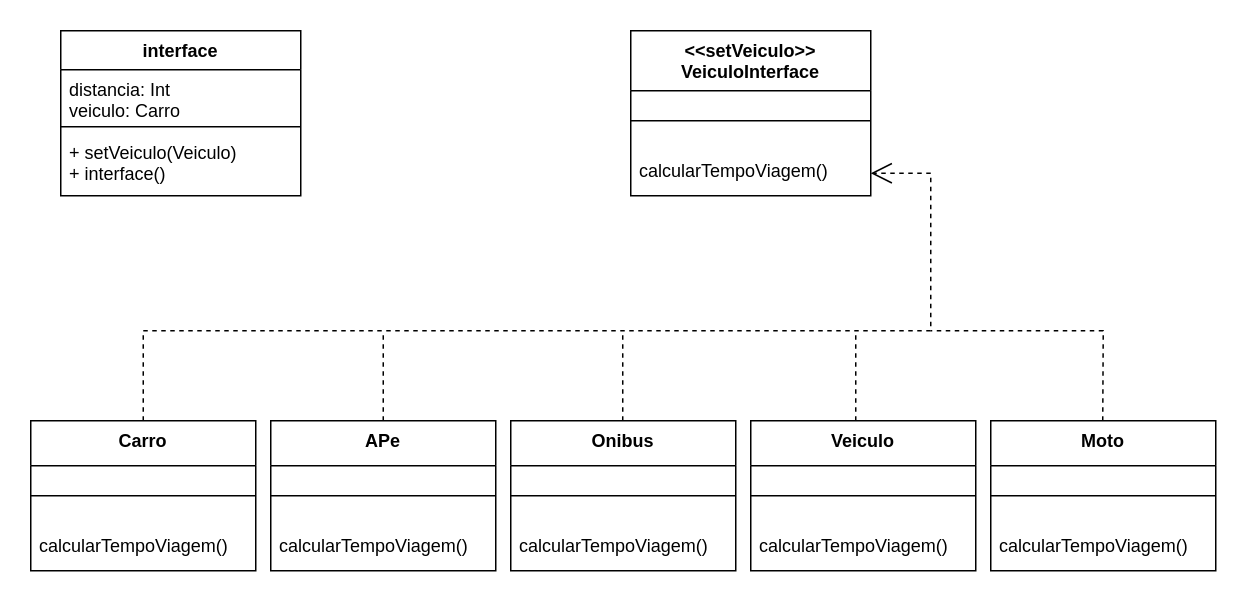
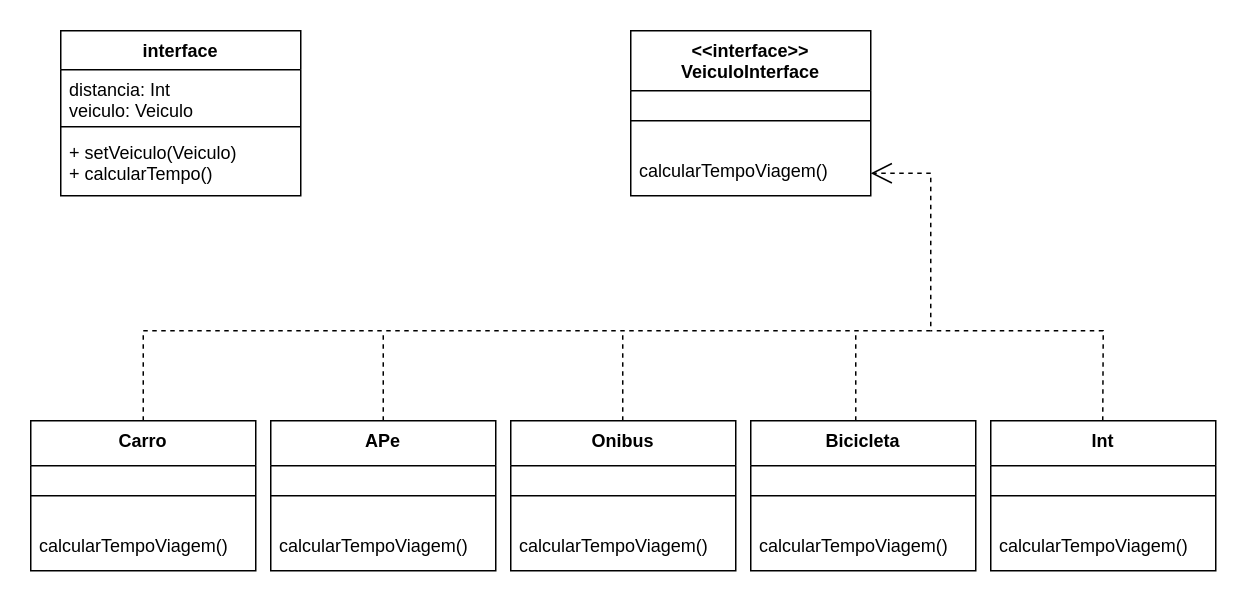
(751, 63) -> (751, 63)
(131, 102) -> (136, 102)
(164, 165) -> (164, 165)
(863, 442) -> (863, 442)
(1103, 442) -> (1103, 442)
